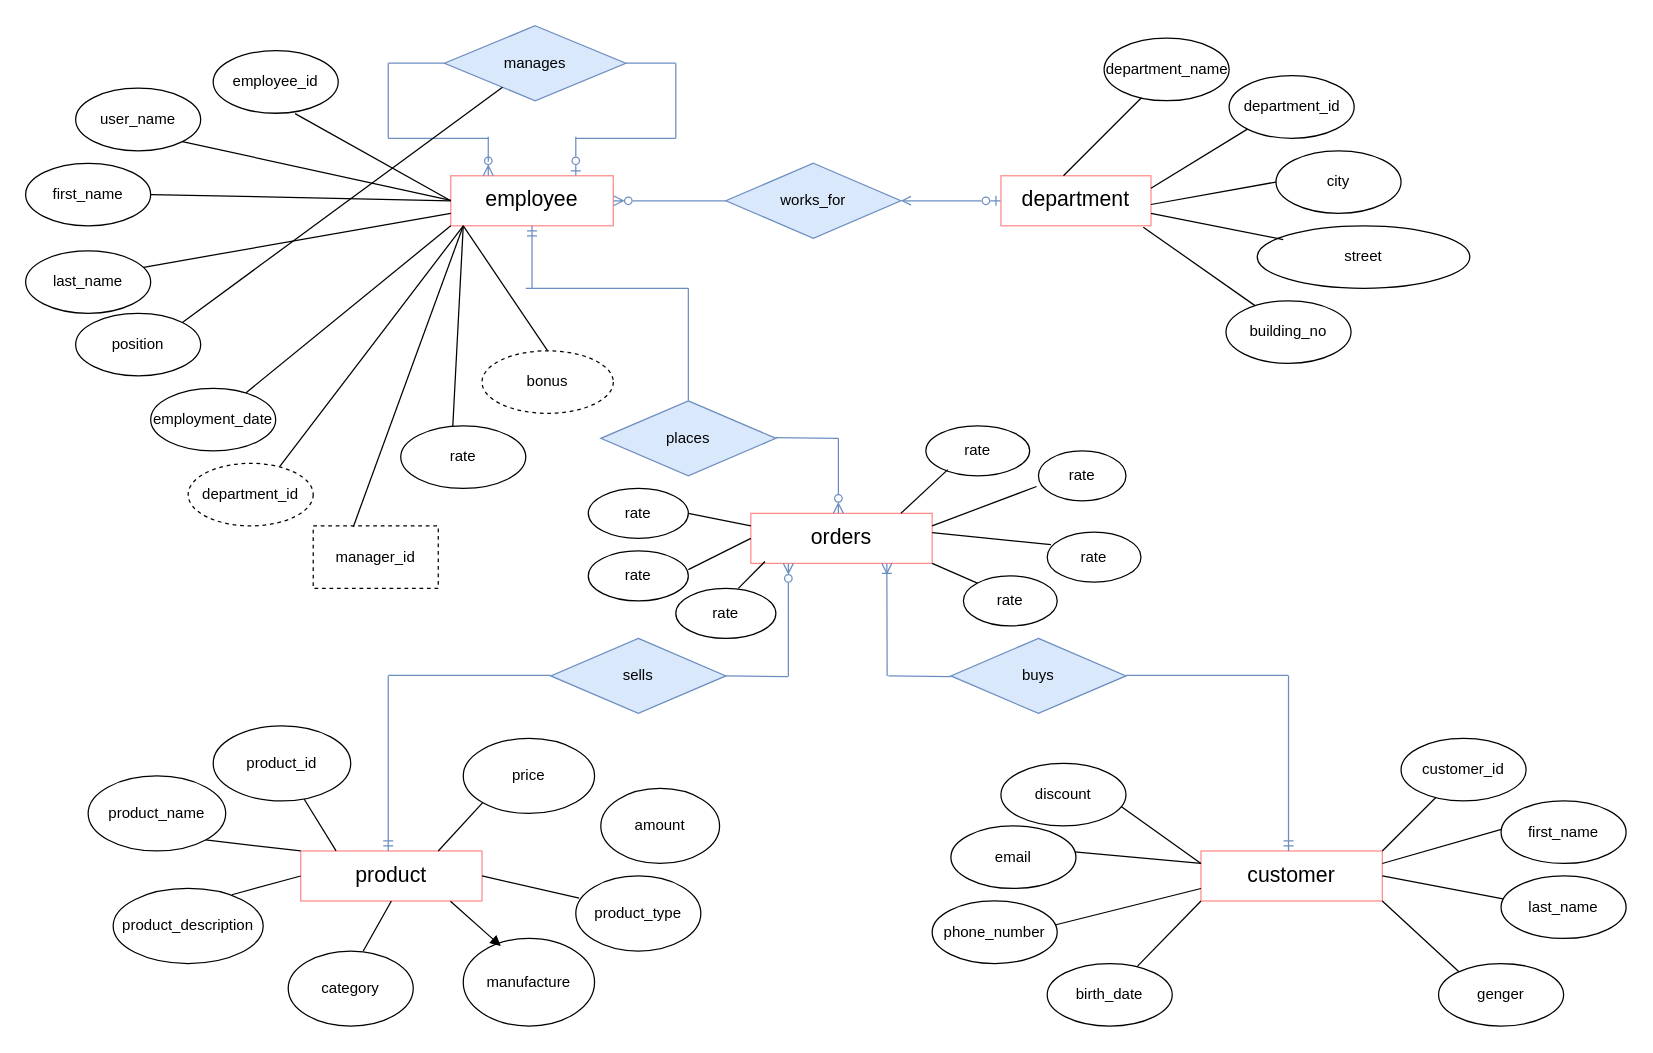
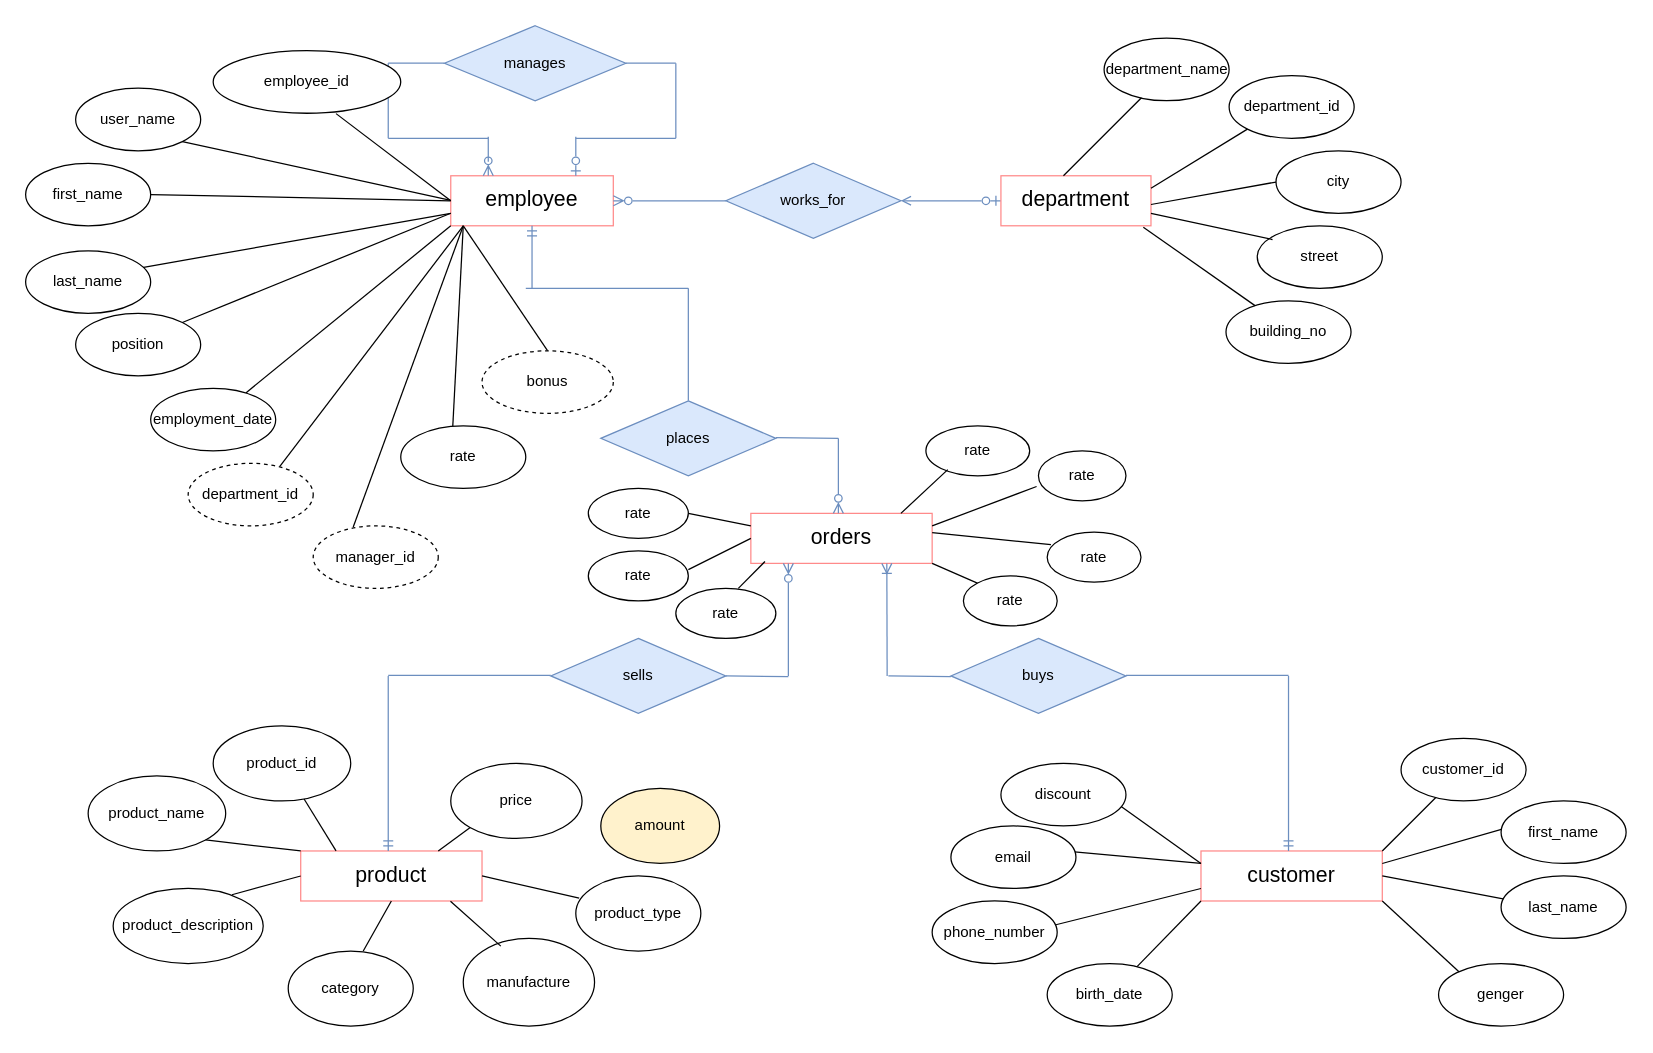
(276, 82) -> (307, 82)
(363, 190) -> (312, 269)
(1363, 257) -> (1319, 257)
(376, 557) -> (376, 557)
(529, 776) -> (516, 801)
(660, 826) -> (660, 826)
(492, 938) -> (495, 940)
